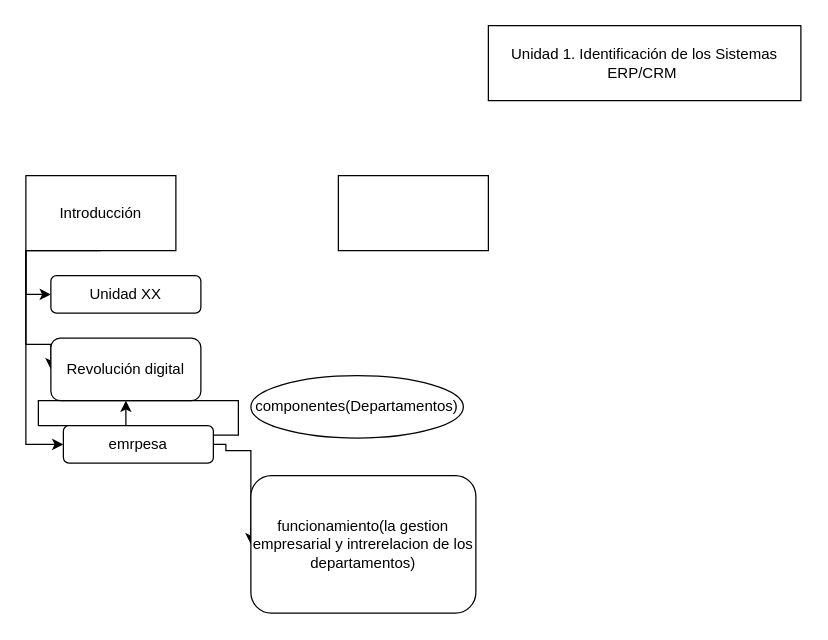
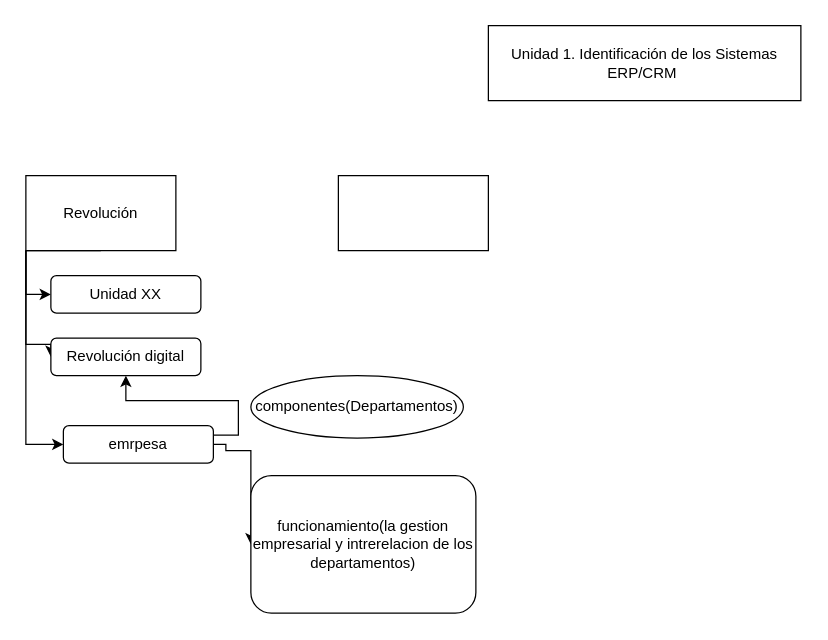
(101, 213) -> (101, 213)
(126, 369) -> (126, 357)
